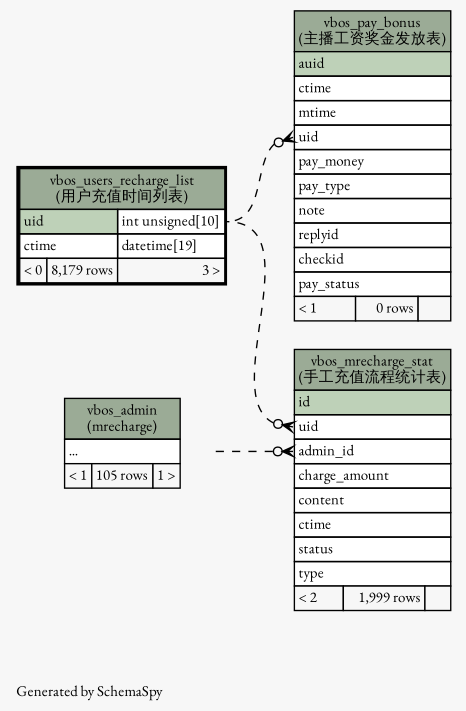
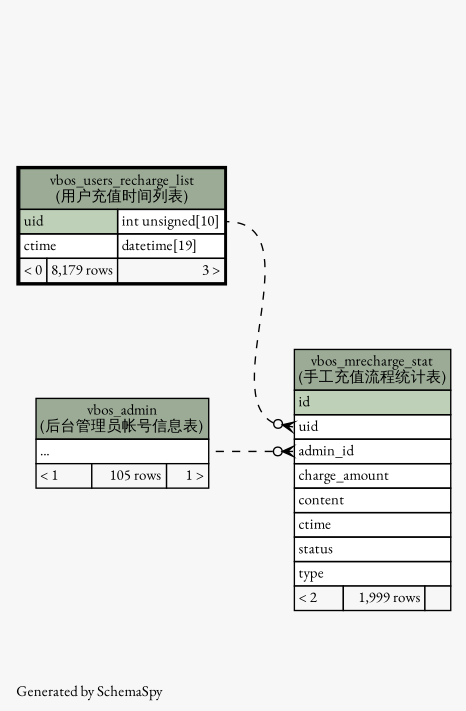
(372, 166) -> none
(122, 426) -> (122, 426)
